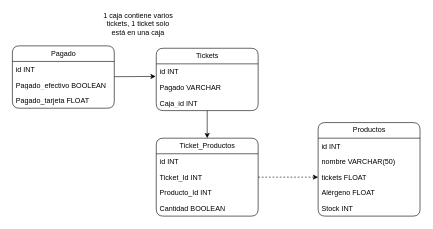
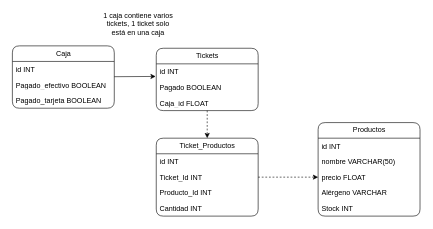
(64, 54) -> (64, 54)
(187, 88) -> (187, 88)
(55, 101) -> (59, 101)
(180, 104) -> (184, 104)
(207, 122) -> (207, 122)
(346, 178) -> (344, 178)
(348, 194) -> (352, 194)
(190, 209) -> (182, 209)
